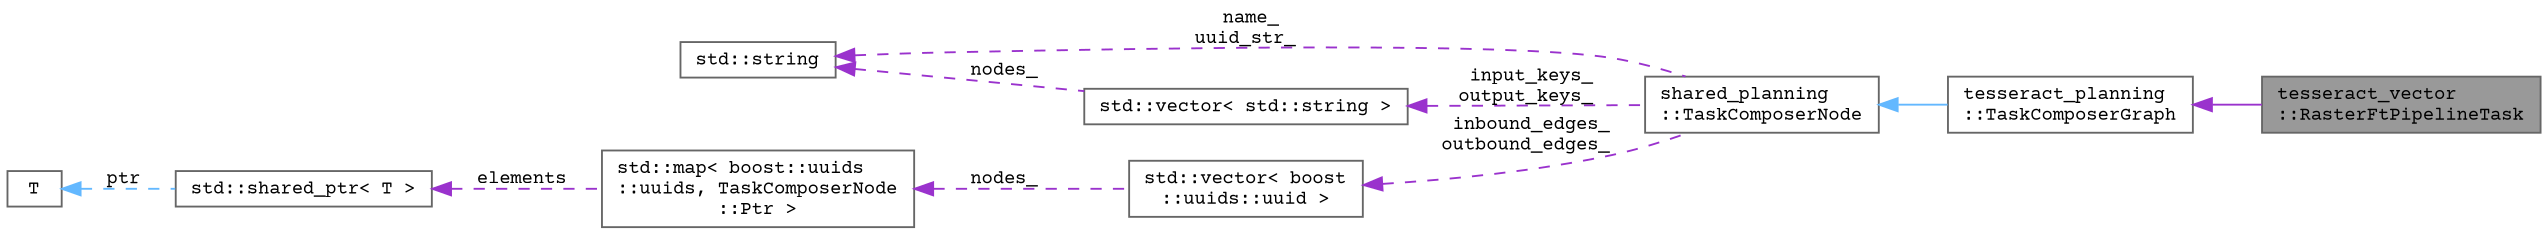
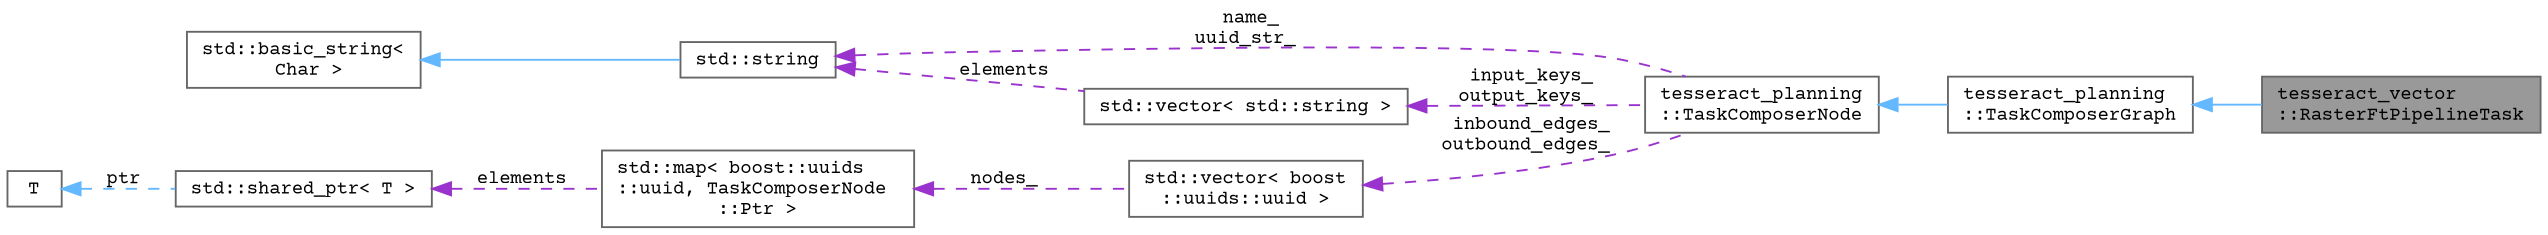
none -> (304, 60)
(999, 70) -> (999, 70)
(1762, 105) -> (1762, 105)
(2237, 105) -> (2237, 105)
(758, 189) -> (758, 189)
